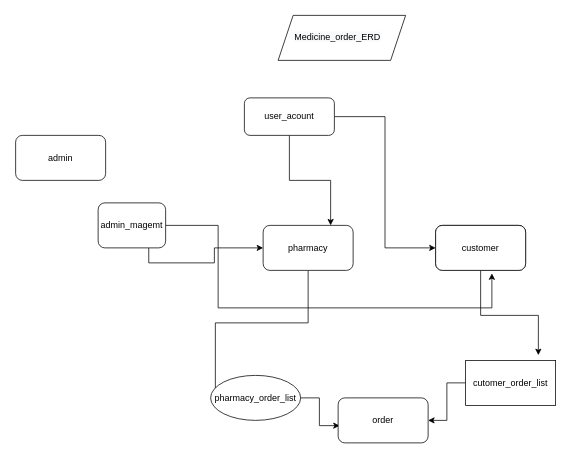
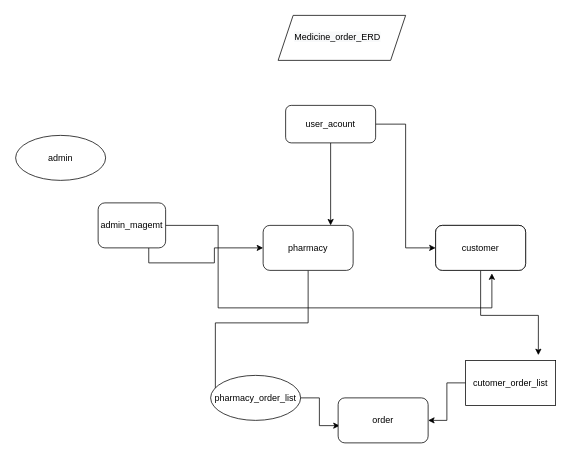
(289, 117) -> (330, 124)
(60, 158) -> (60, 158)
